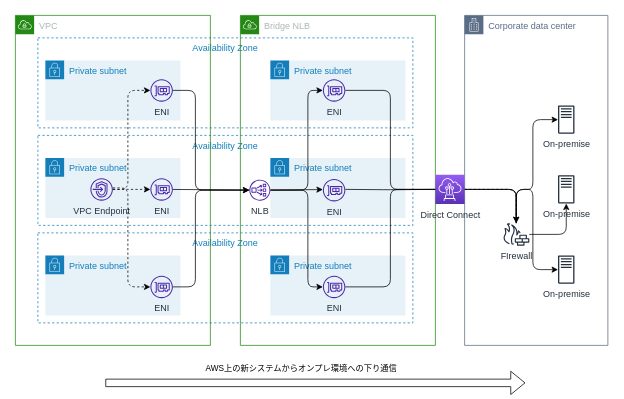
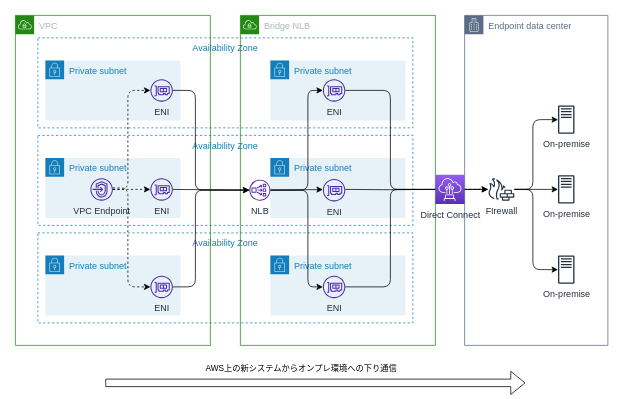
(539, 26) -> (536, 26)
(516, 234) -> (501, 189)
